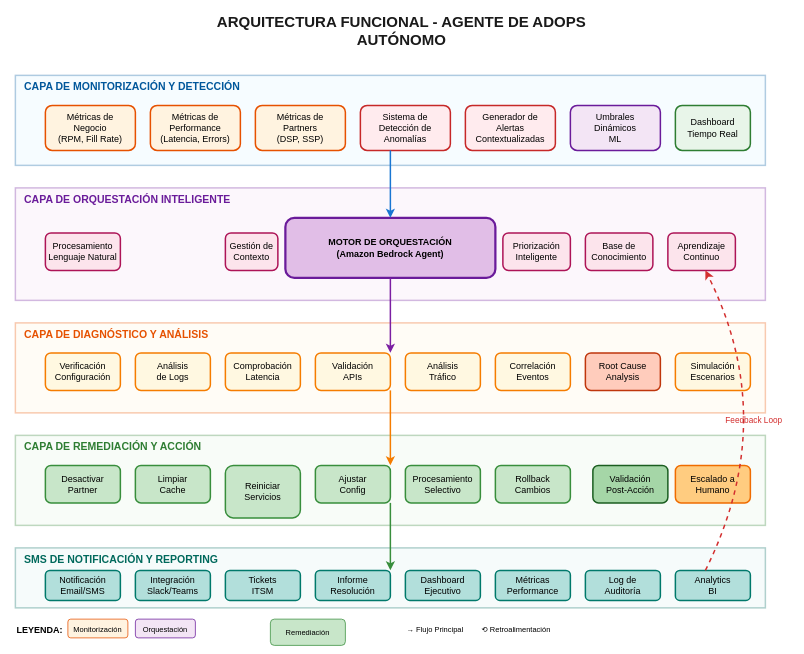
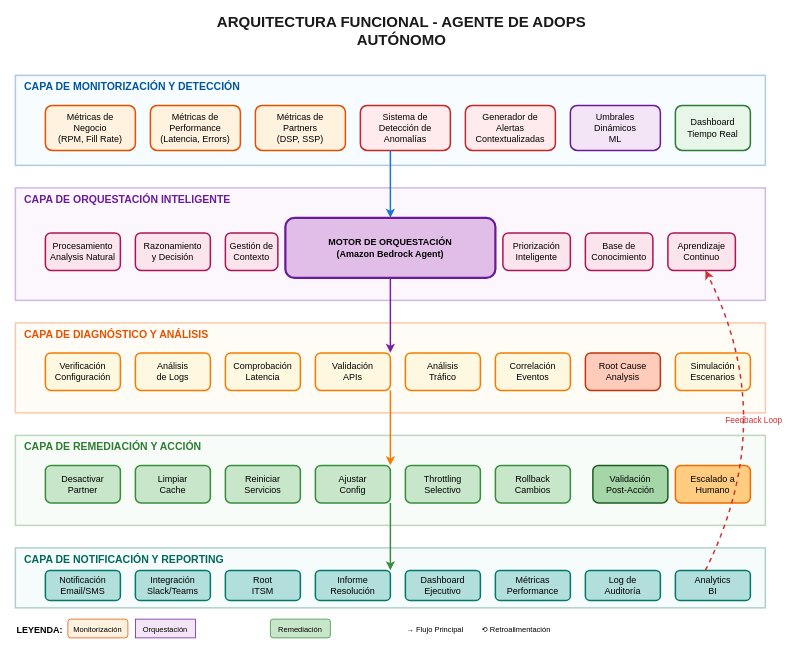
(83, 252) -> (83, 252)
none -> (173, 252)
(443, 484) -> (443, 484)
(263, 492) -> (263, 484)
(110, 559) -> (113, 559)
(263, 585) -> (263, 585)
(165, 629) -> (165, 629)
(308, 632) -> (300, 629)
